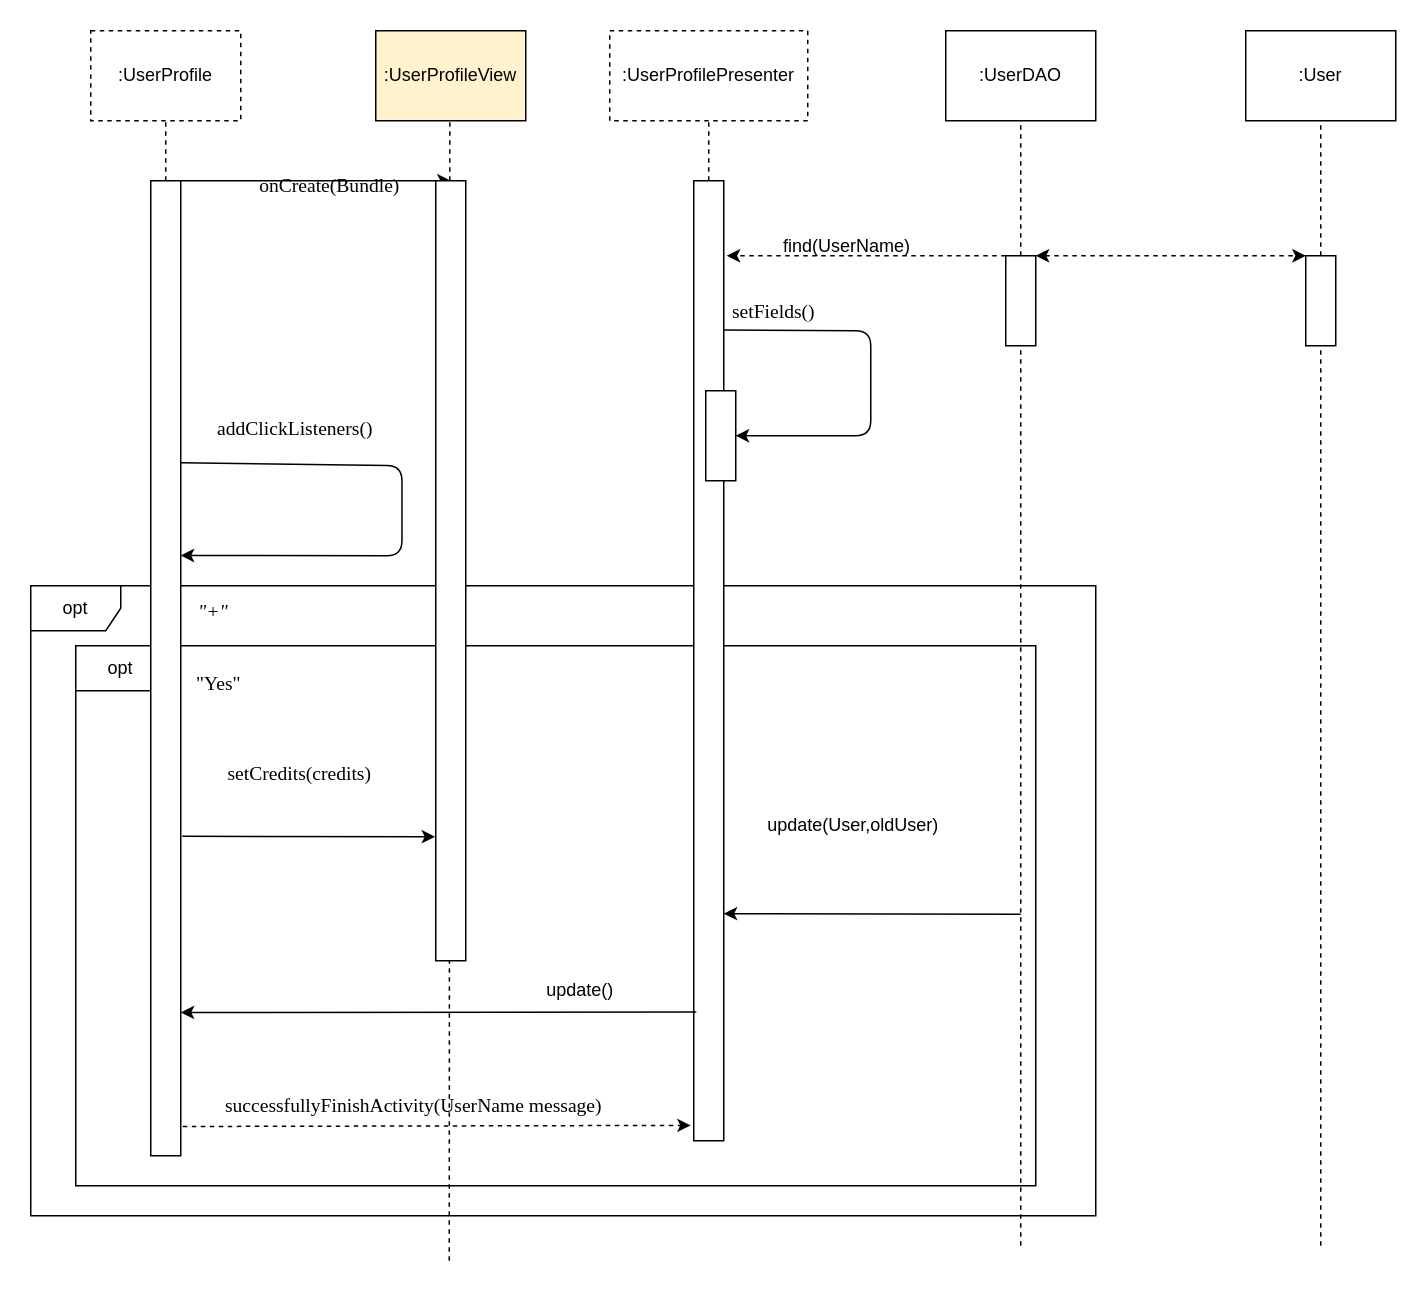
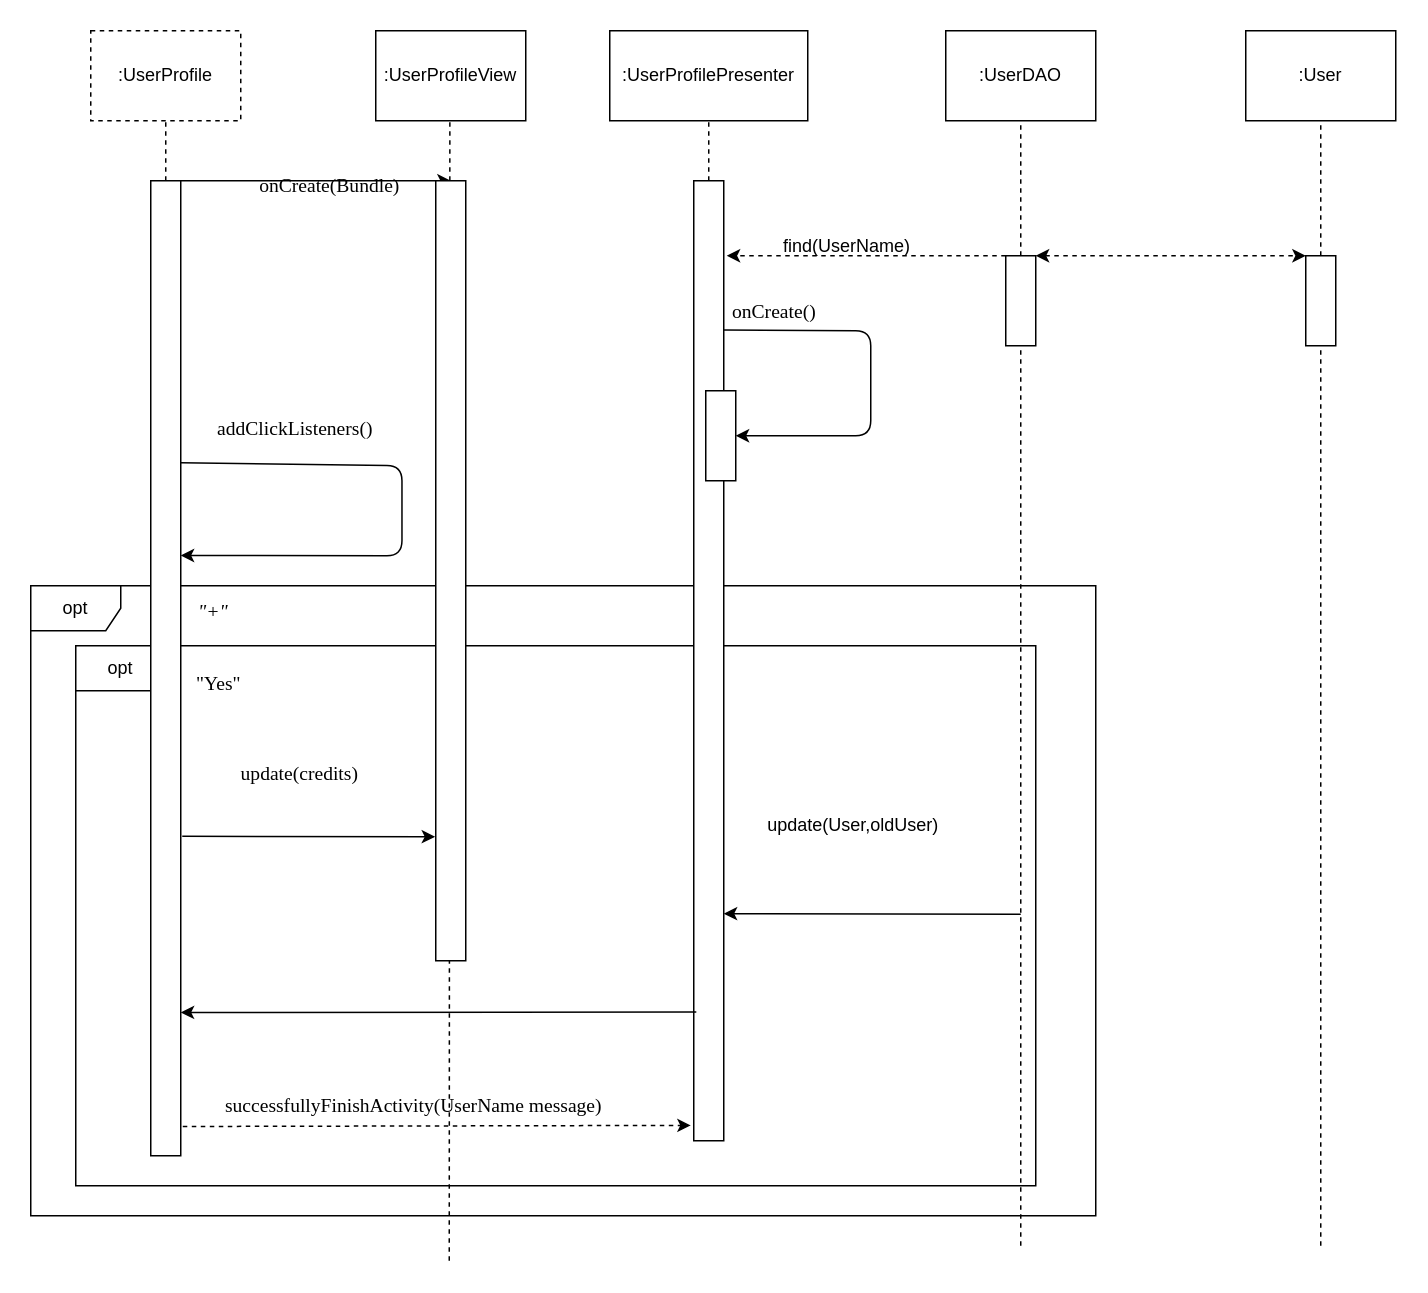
(451, 76) -> (451, 76)
(709, 76) -> (709, 76)
(784, 292) -> (783, 292)
(300, 773) -> (300, 773)
(580, 991) -> none
